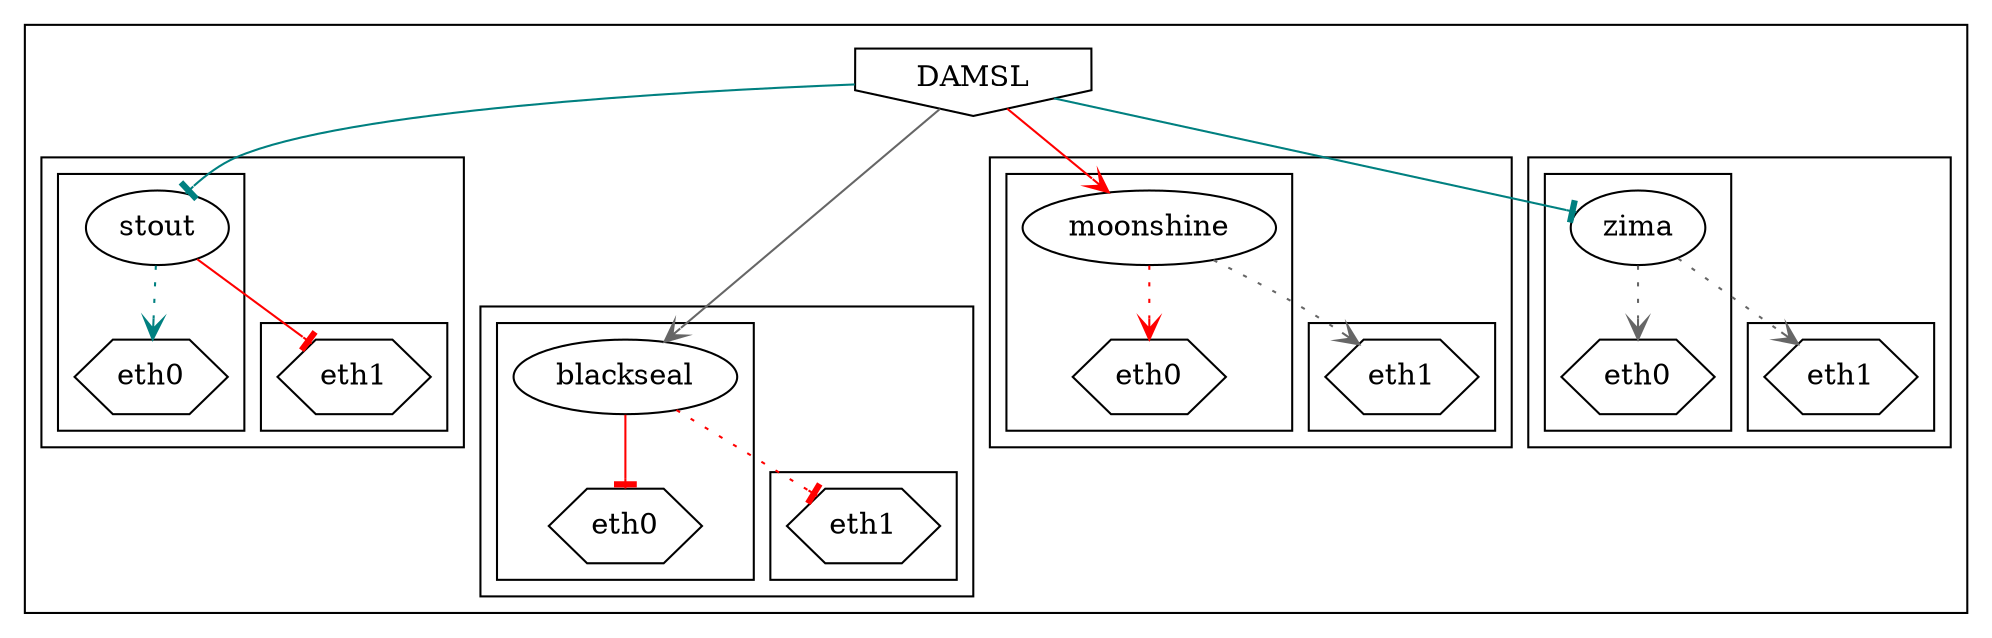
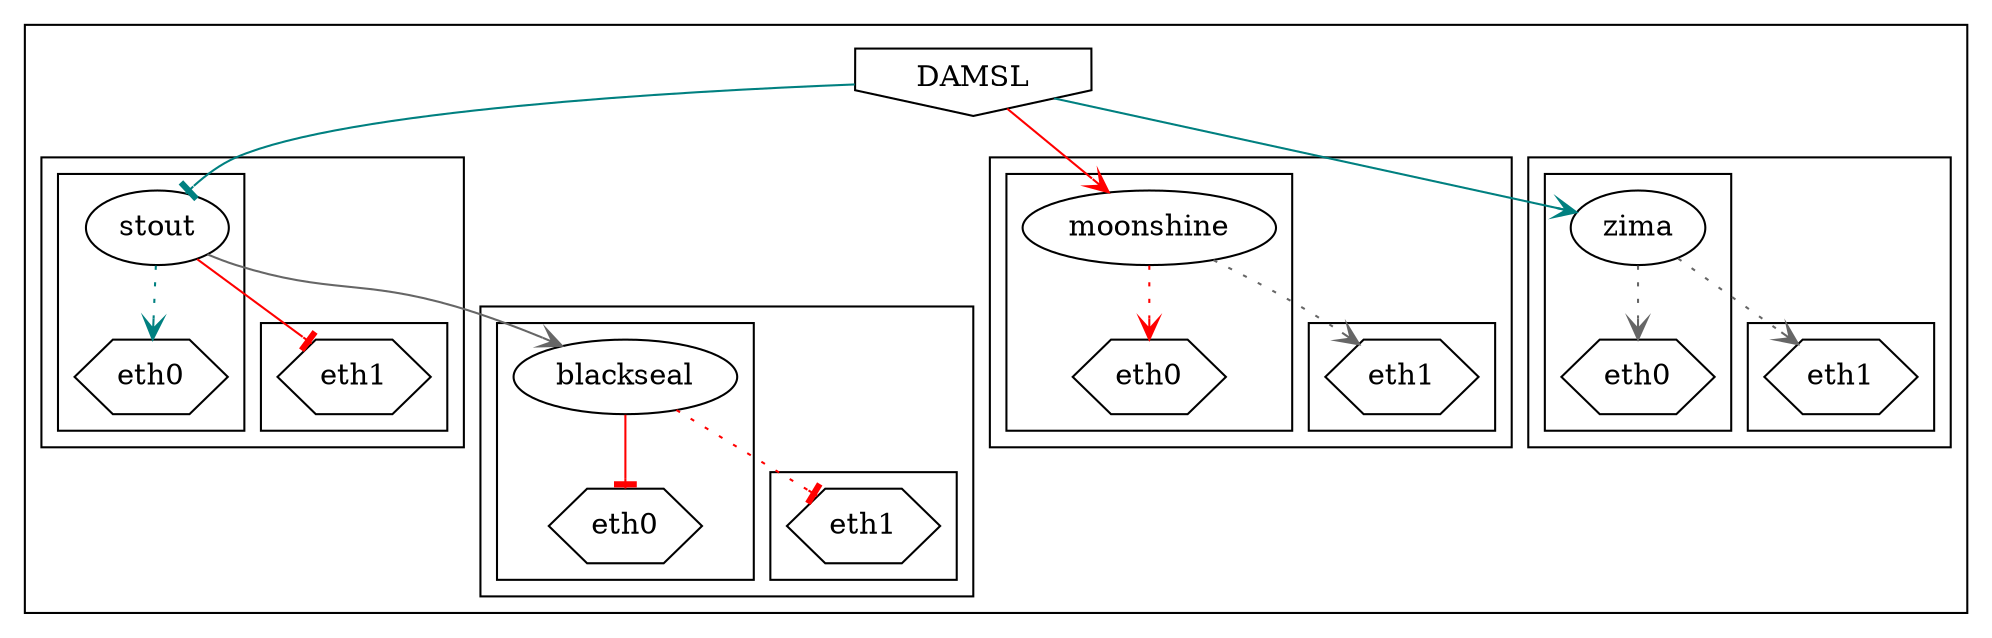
(1259, 143) -> (1259, 143)
(810, 218) -> (377, 290)
